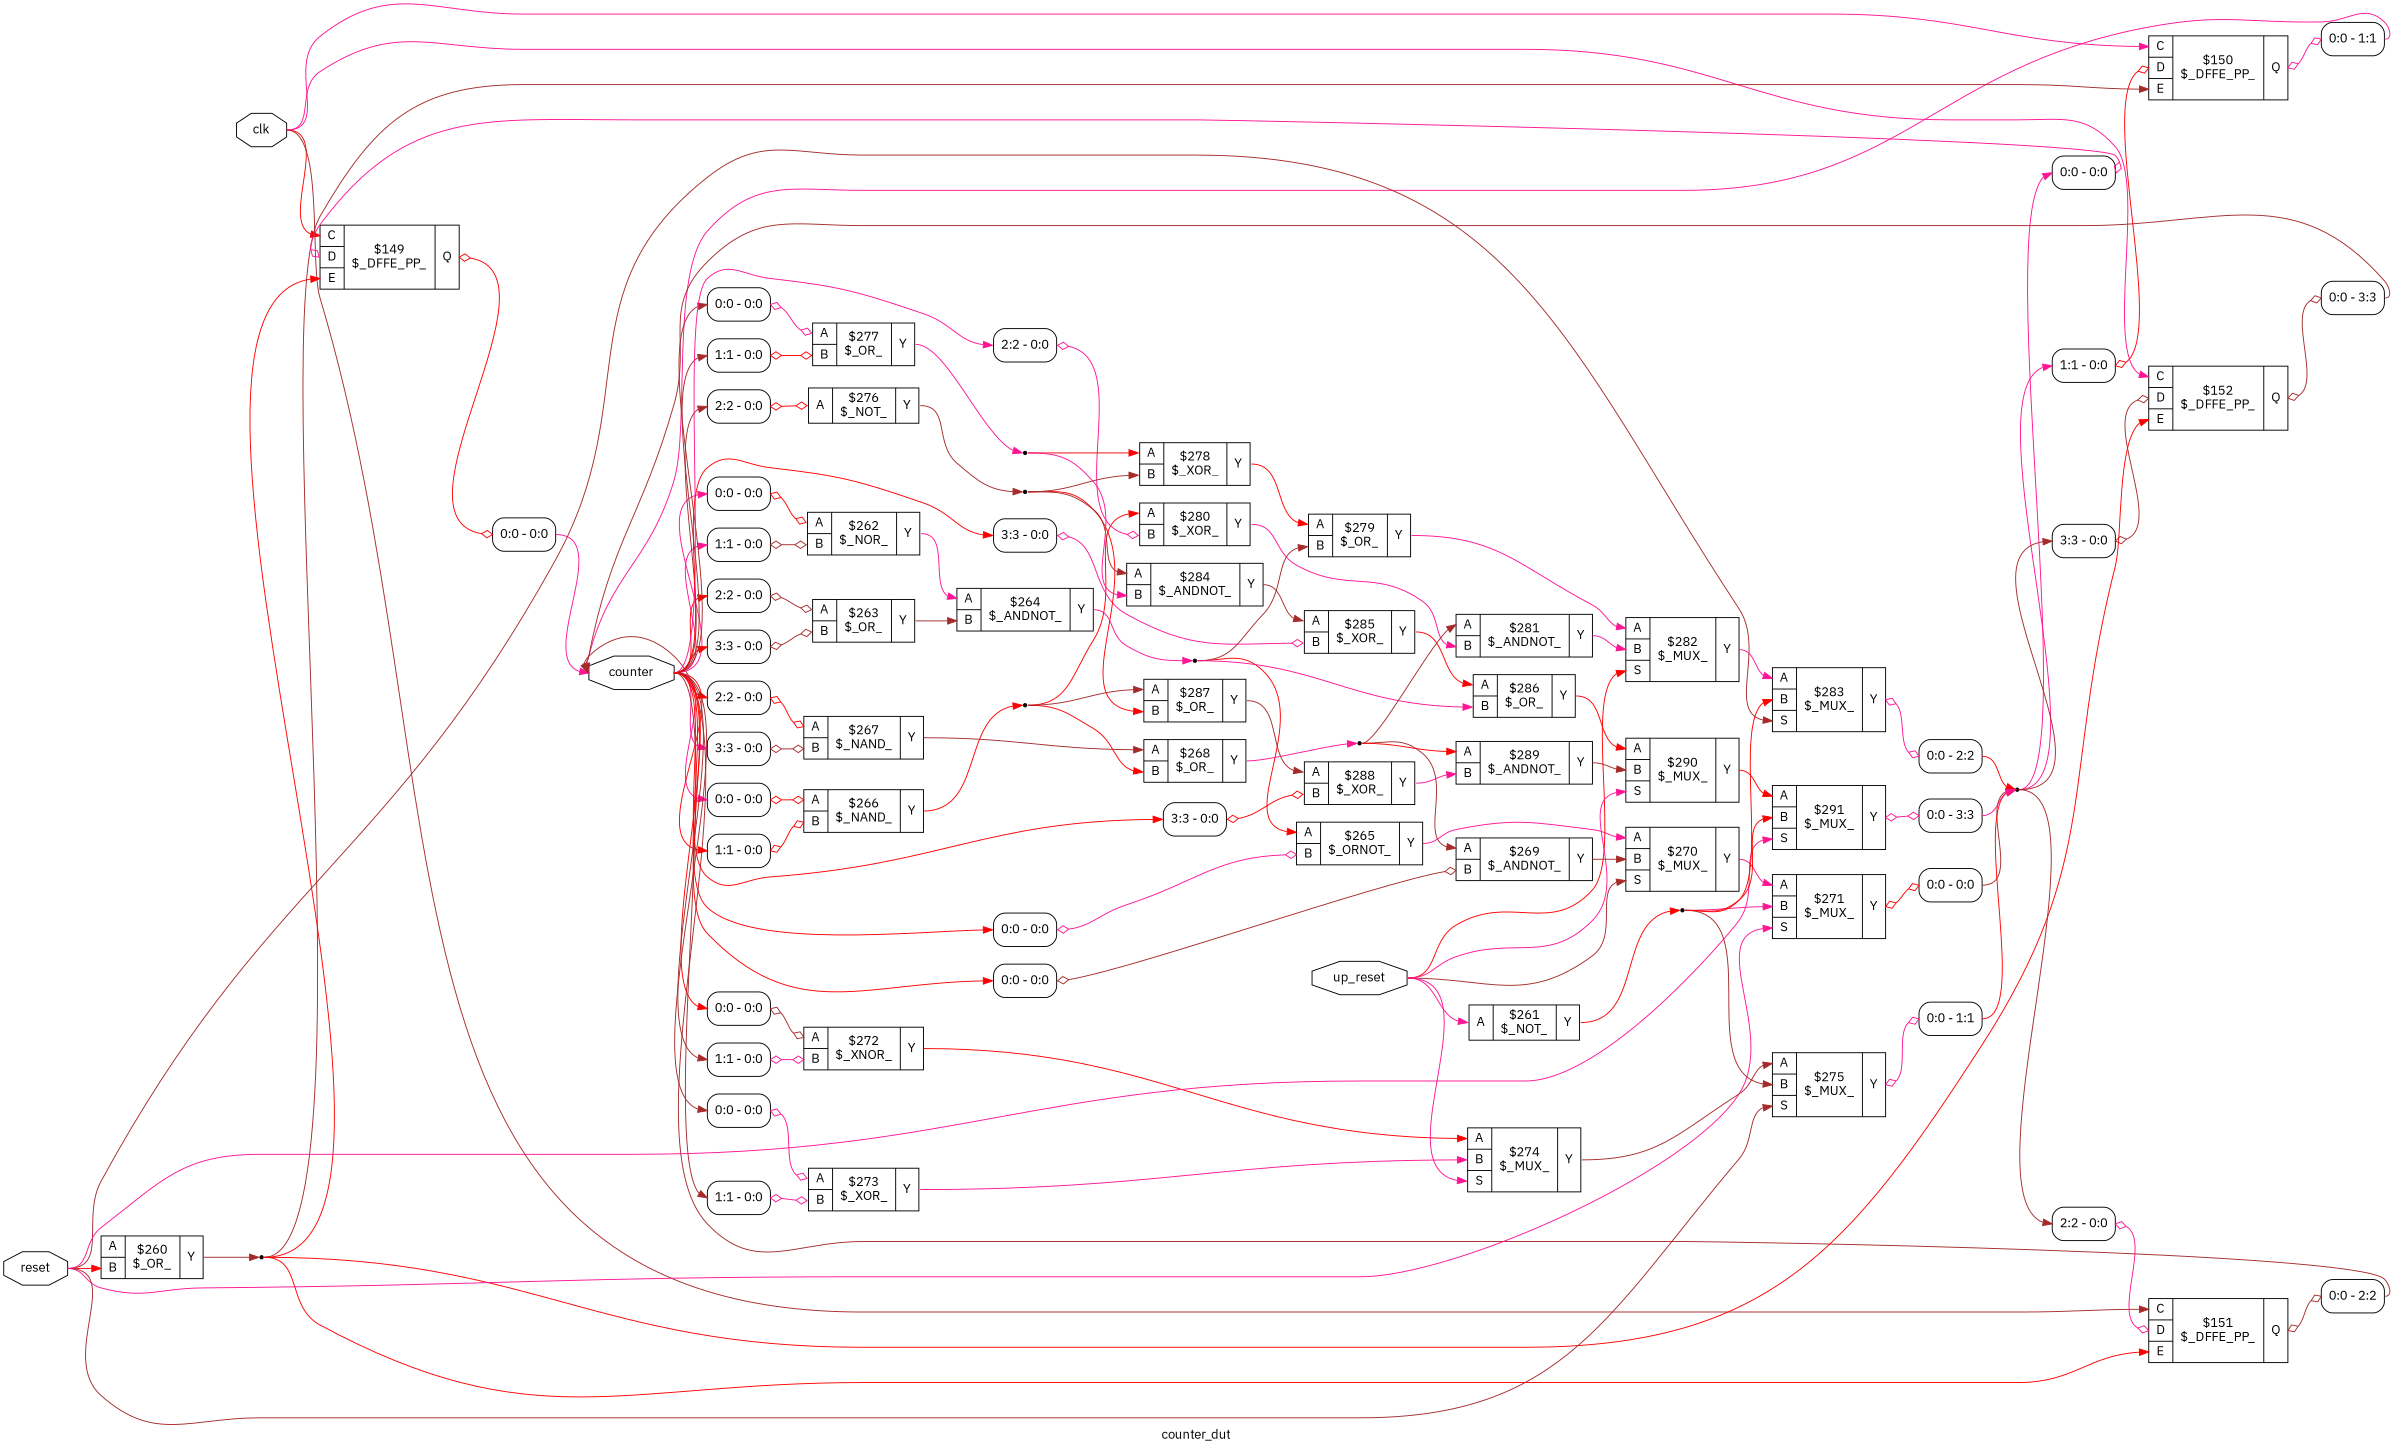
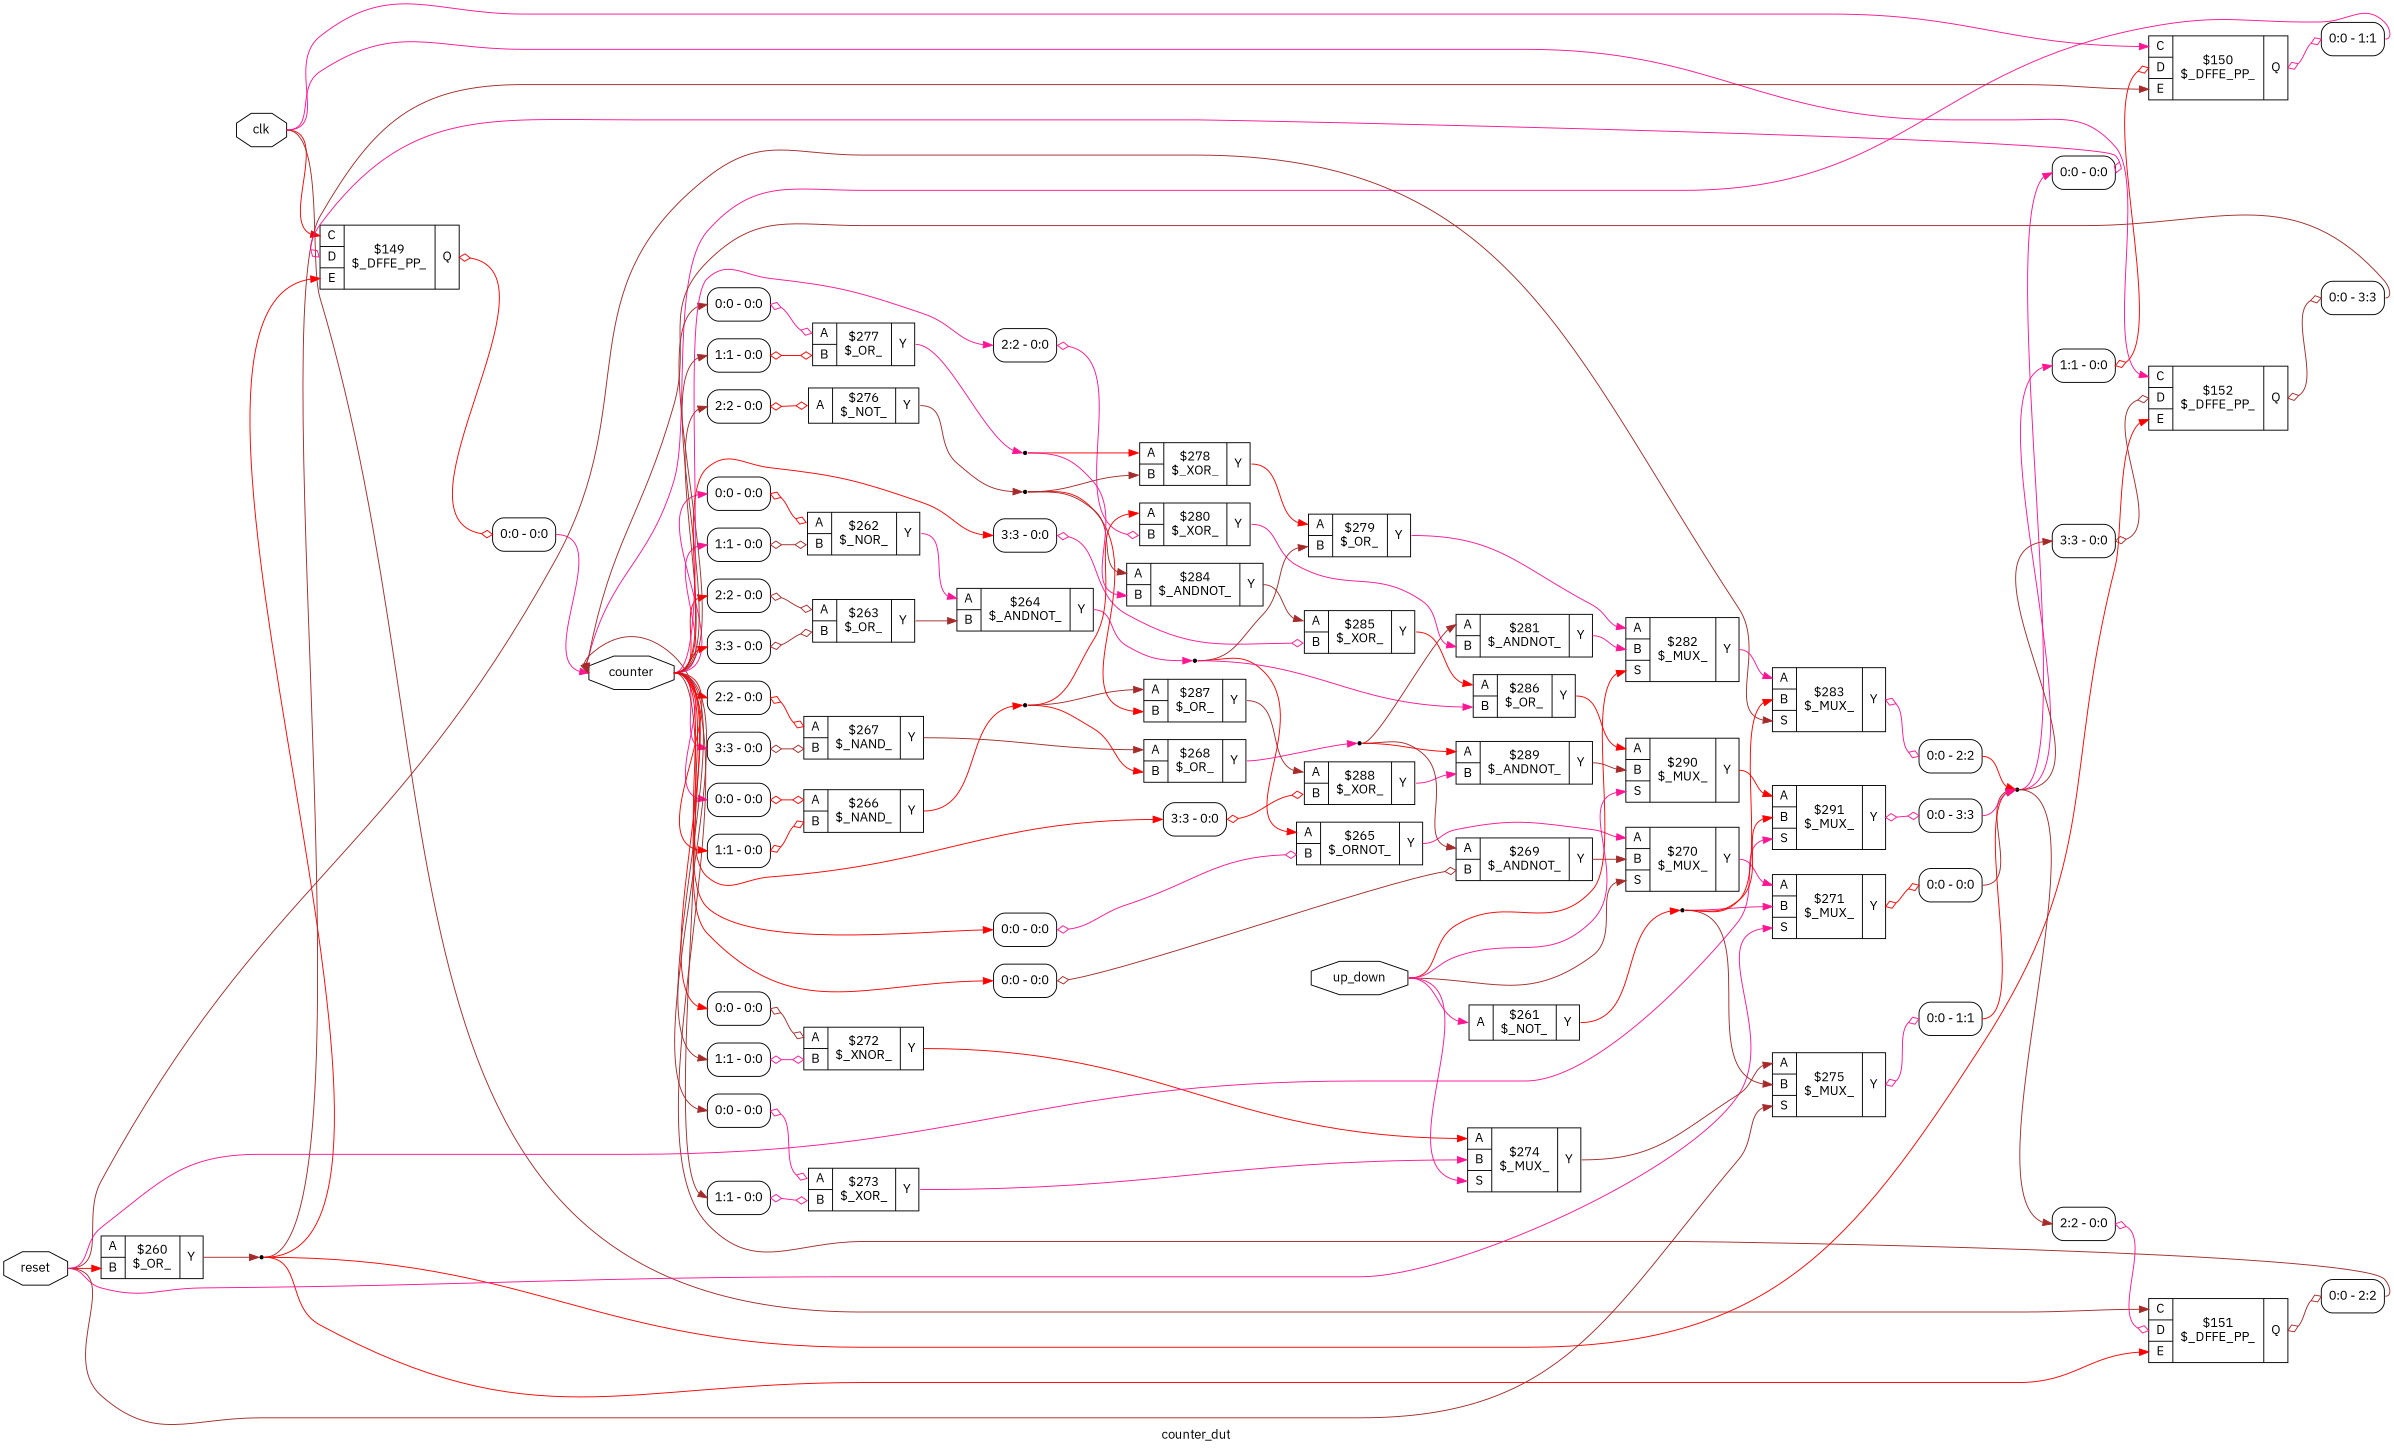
(1360, 978) -> (1360, 978)
